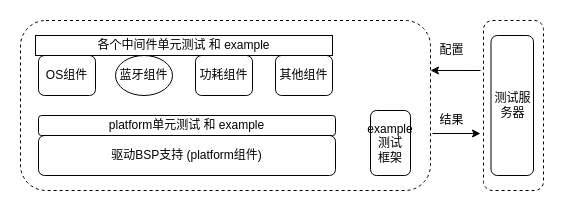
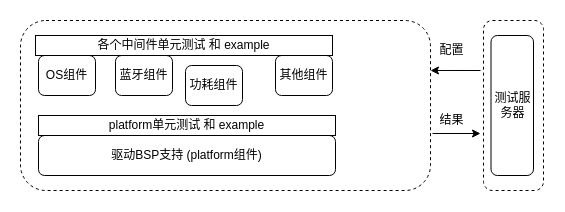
(144, 76) -> (144, 76)
(224, 76) -> (214, 86)
(187, 126) -> (187, 126)
(391, 143) -> none
